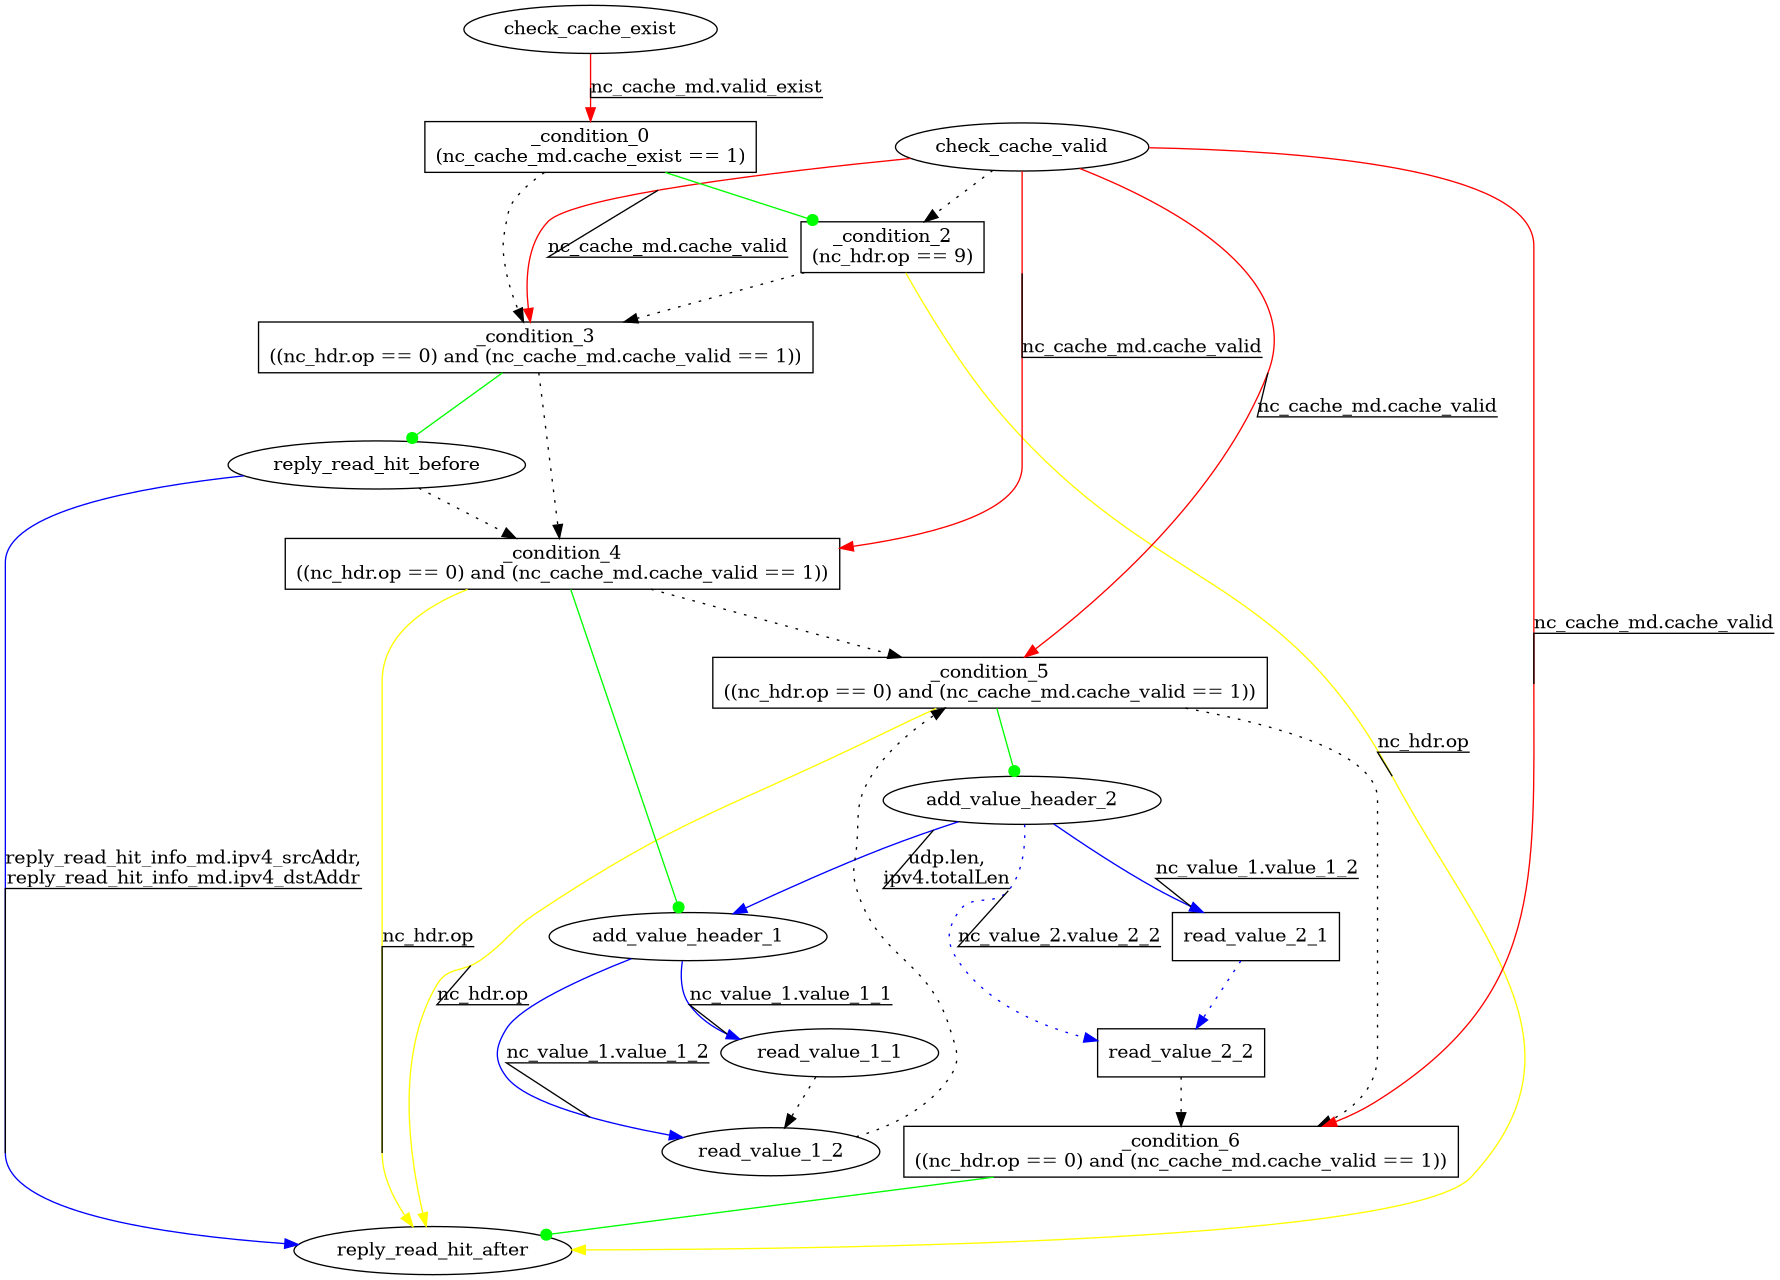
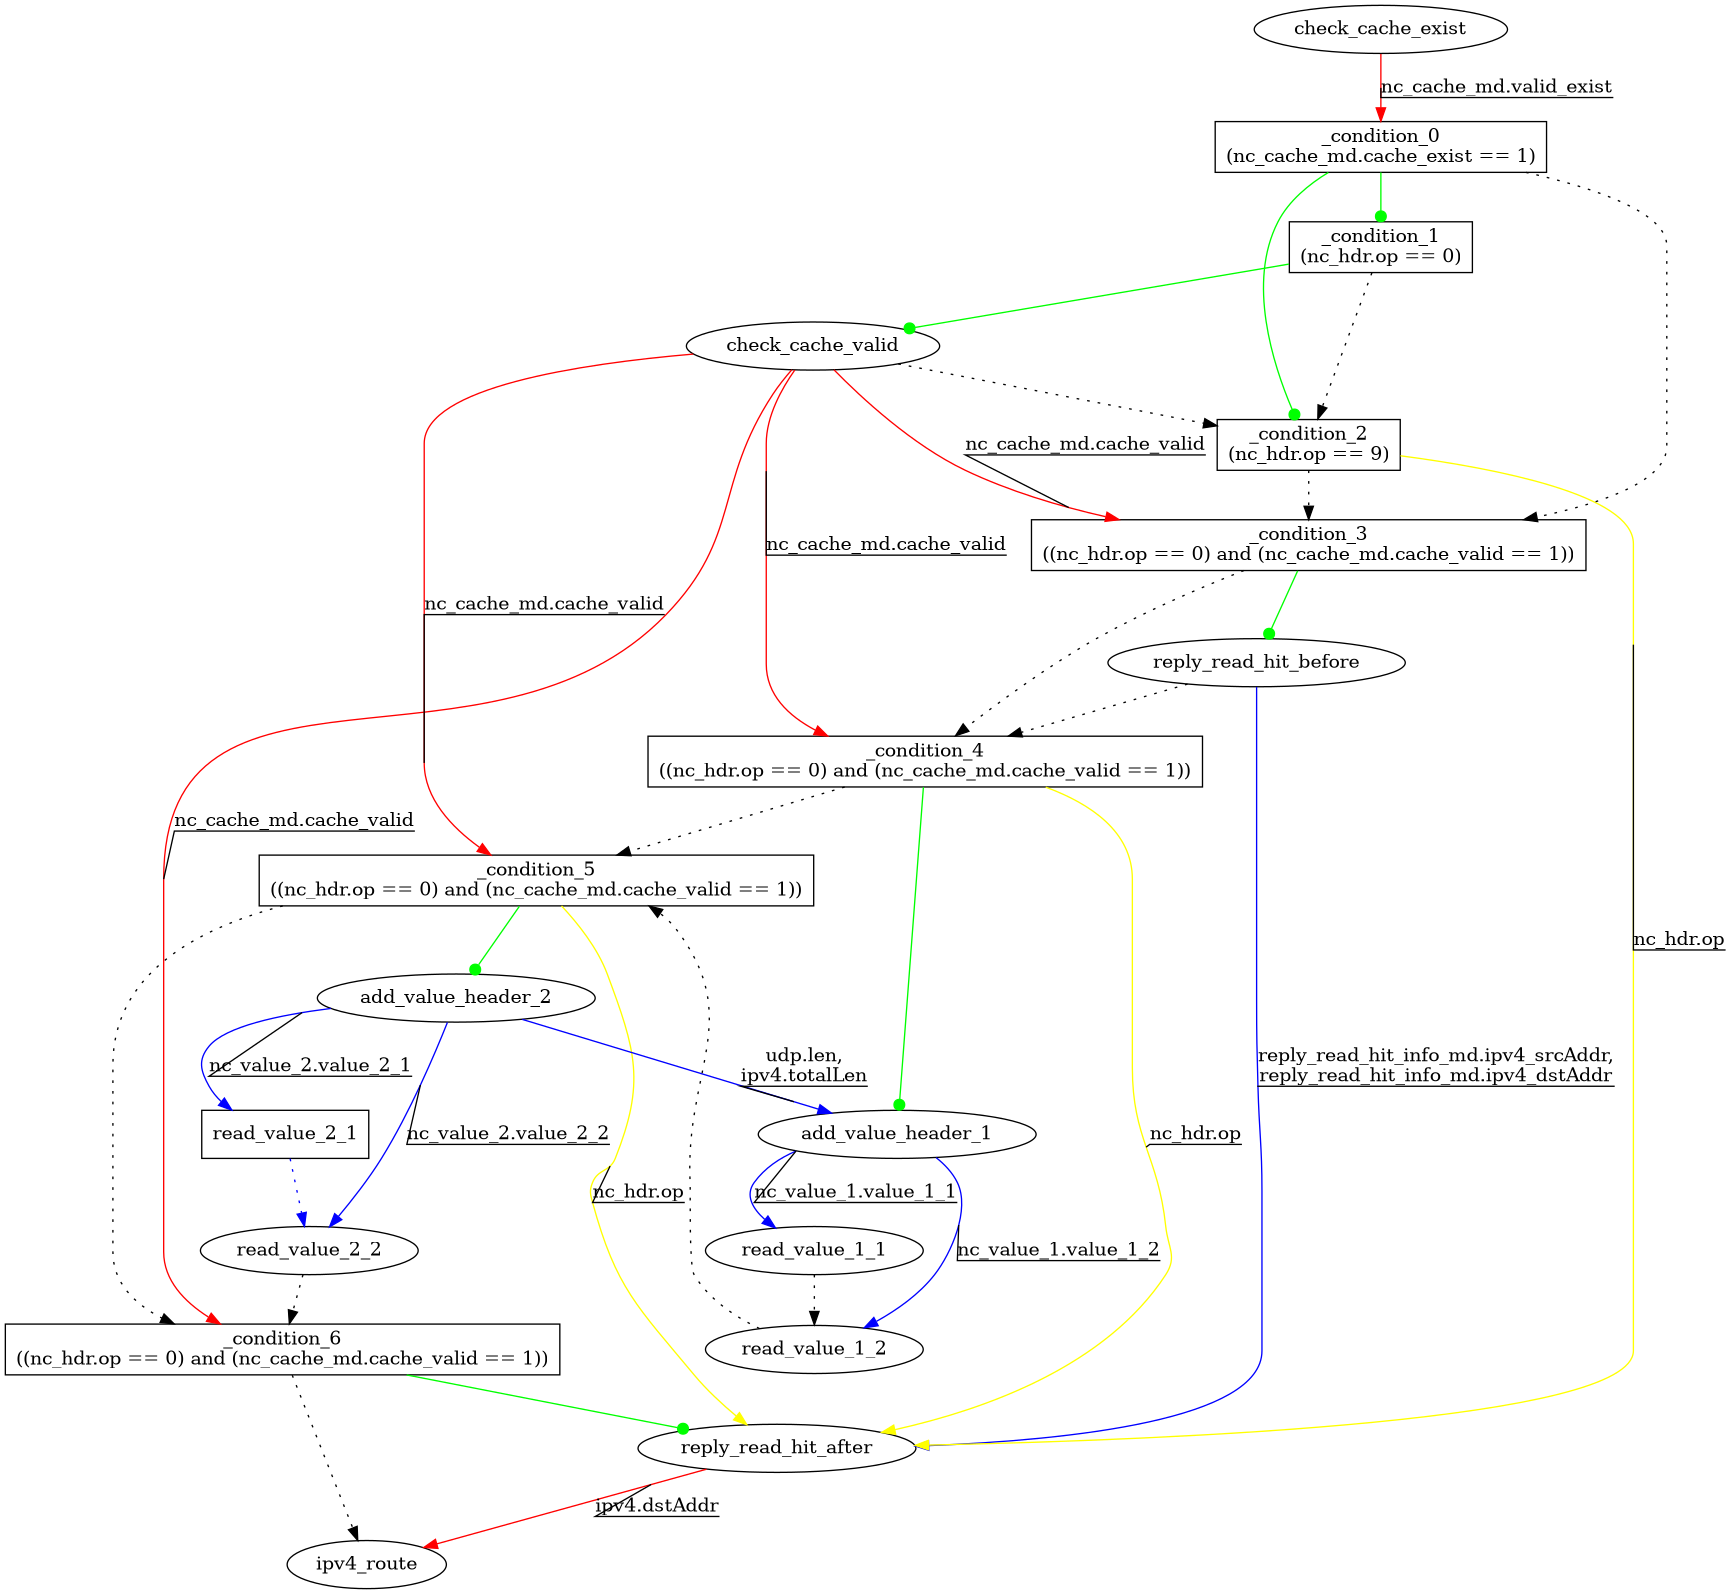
none -> (1381, 247)
(1257, 868) -> (311, 1066)
(951, 948) -> (401, 1124)
(1181, 1053) -> (309, 1251)
none -> (367, 1565)
